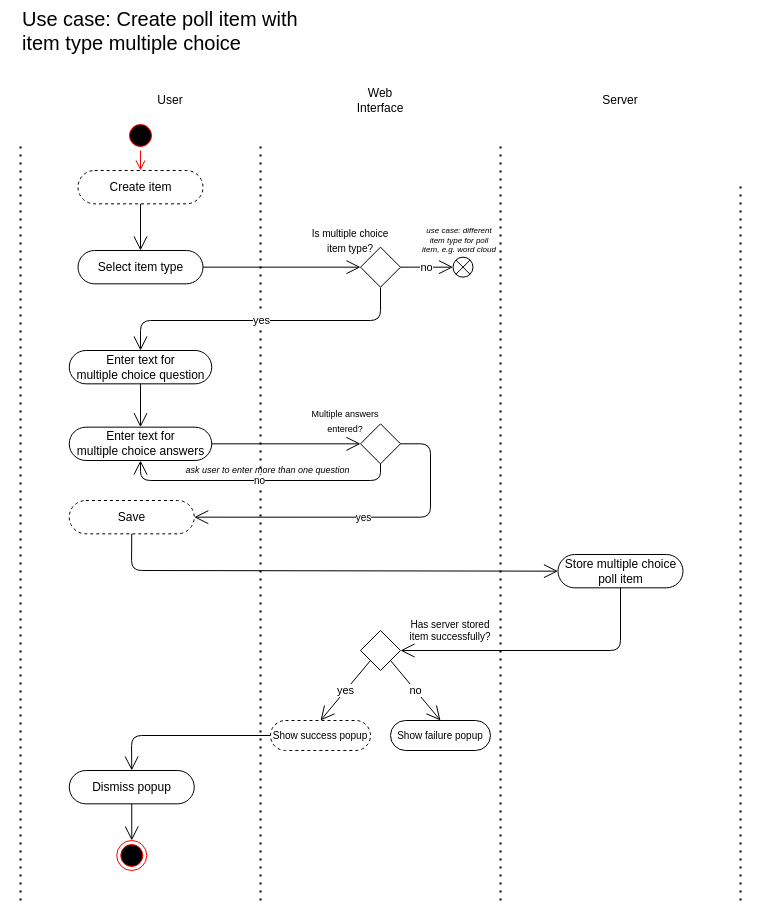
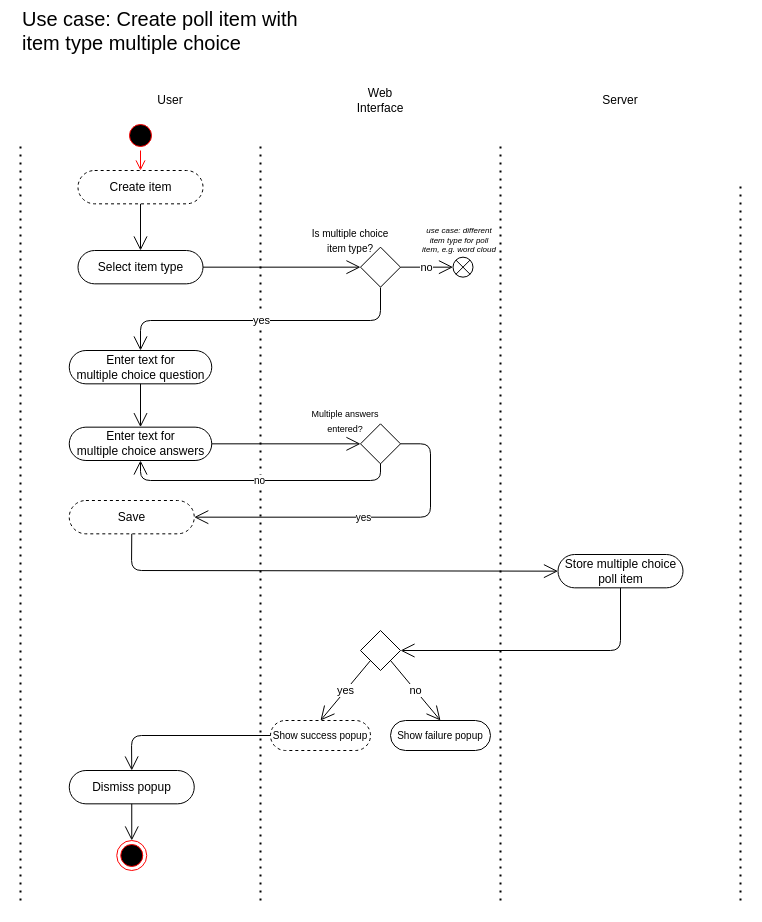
(268, 471) -> none
(451, 631) -> none
